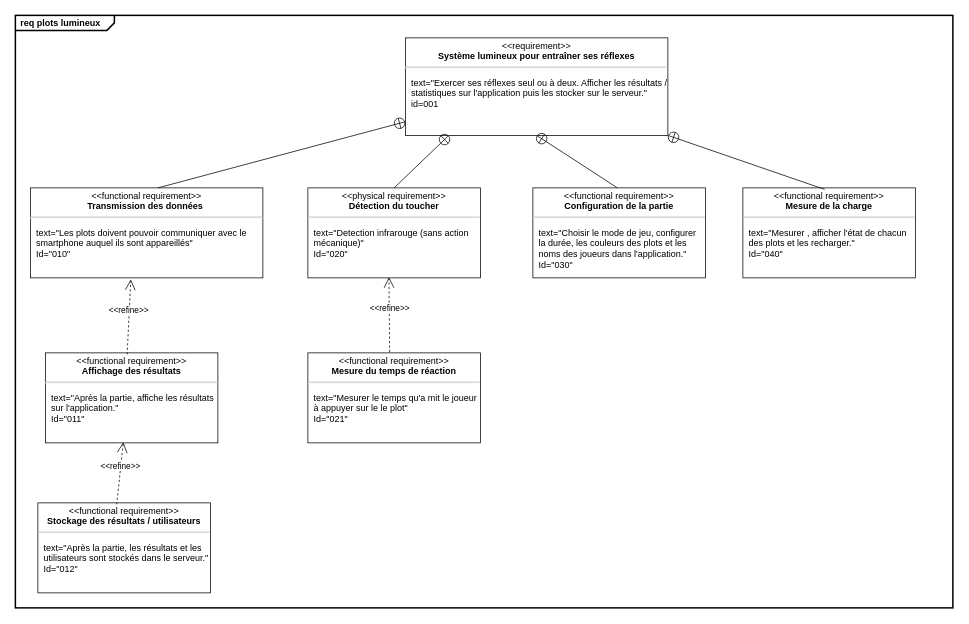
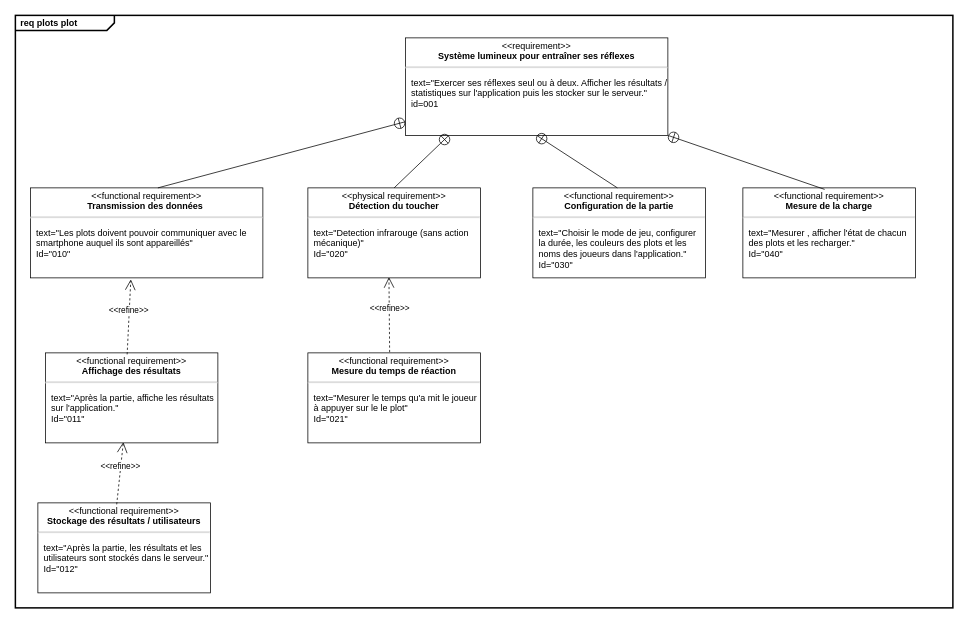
(484, 15) -> (484, 15)
